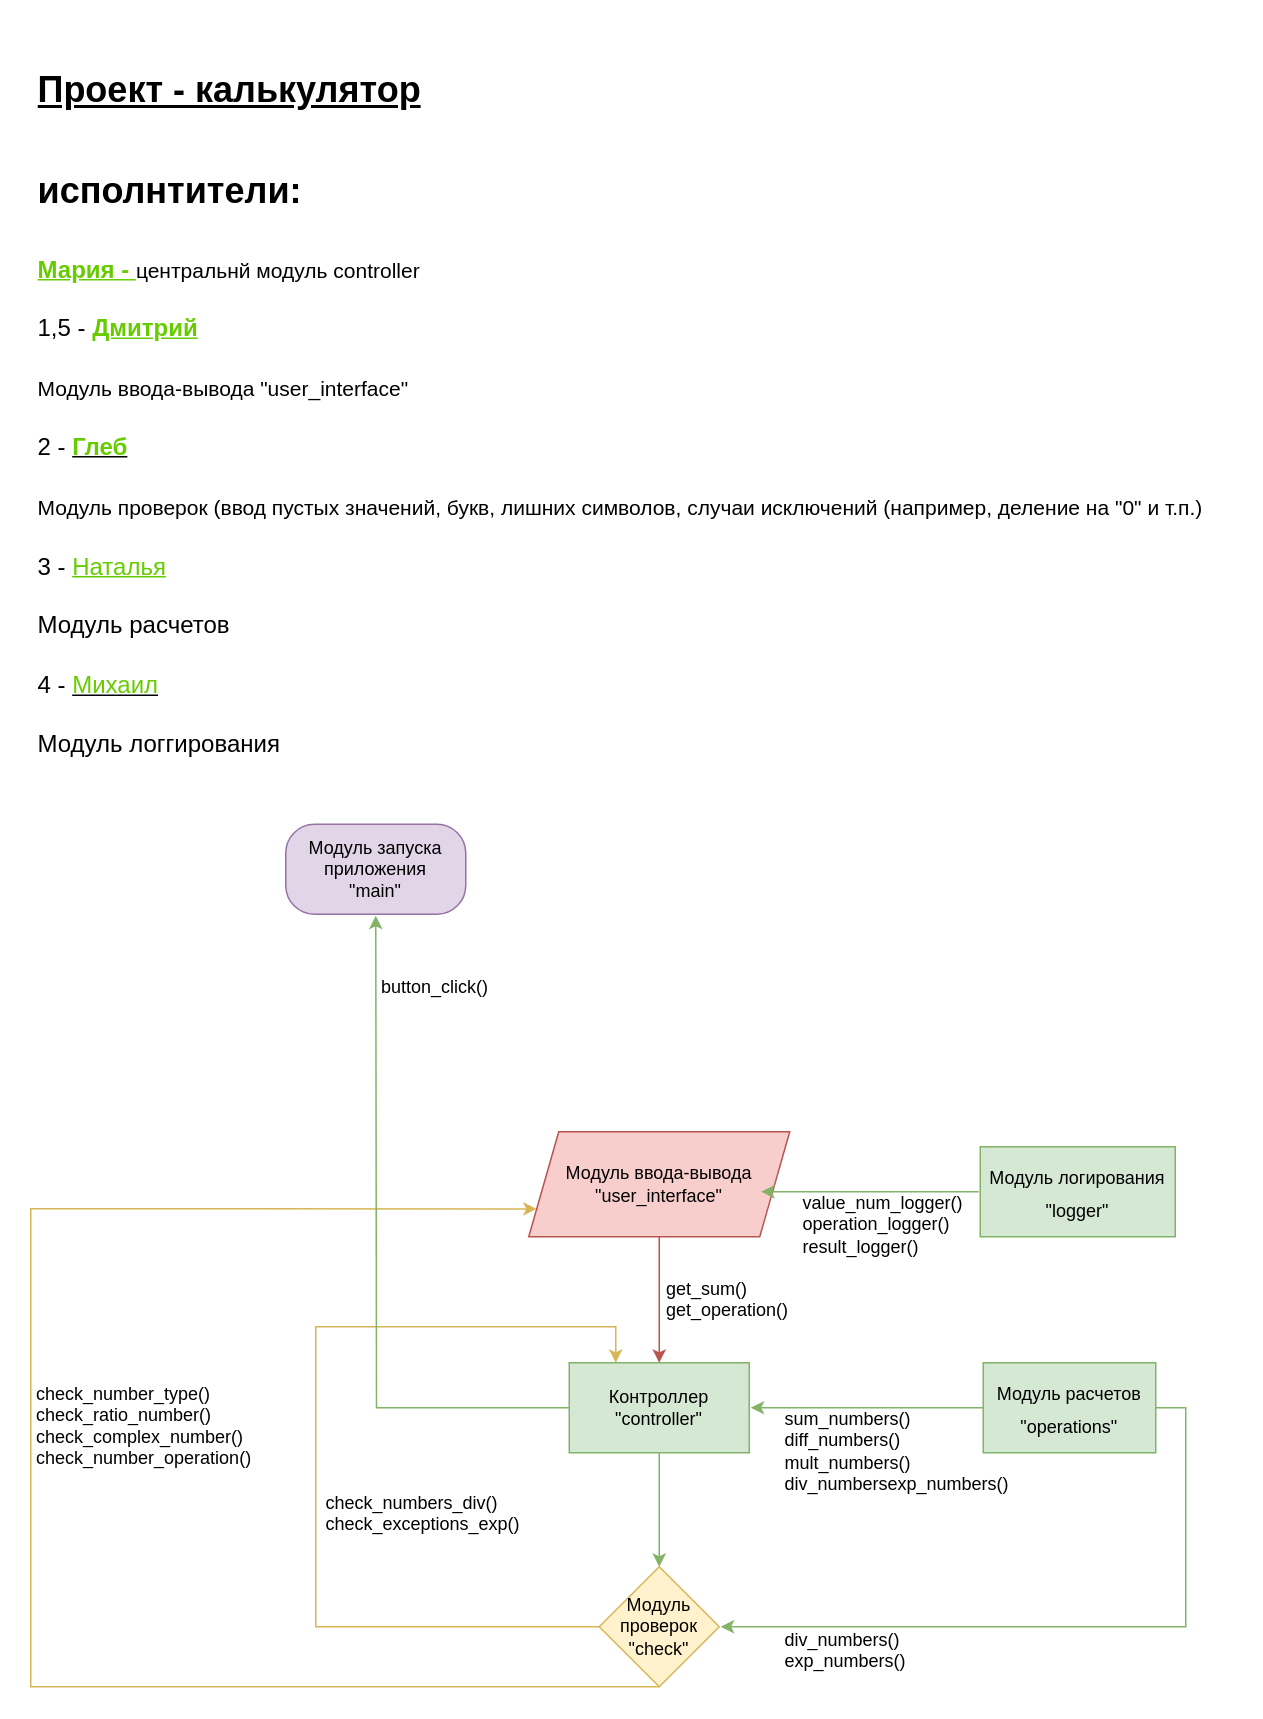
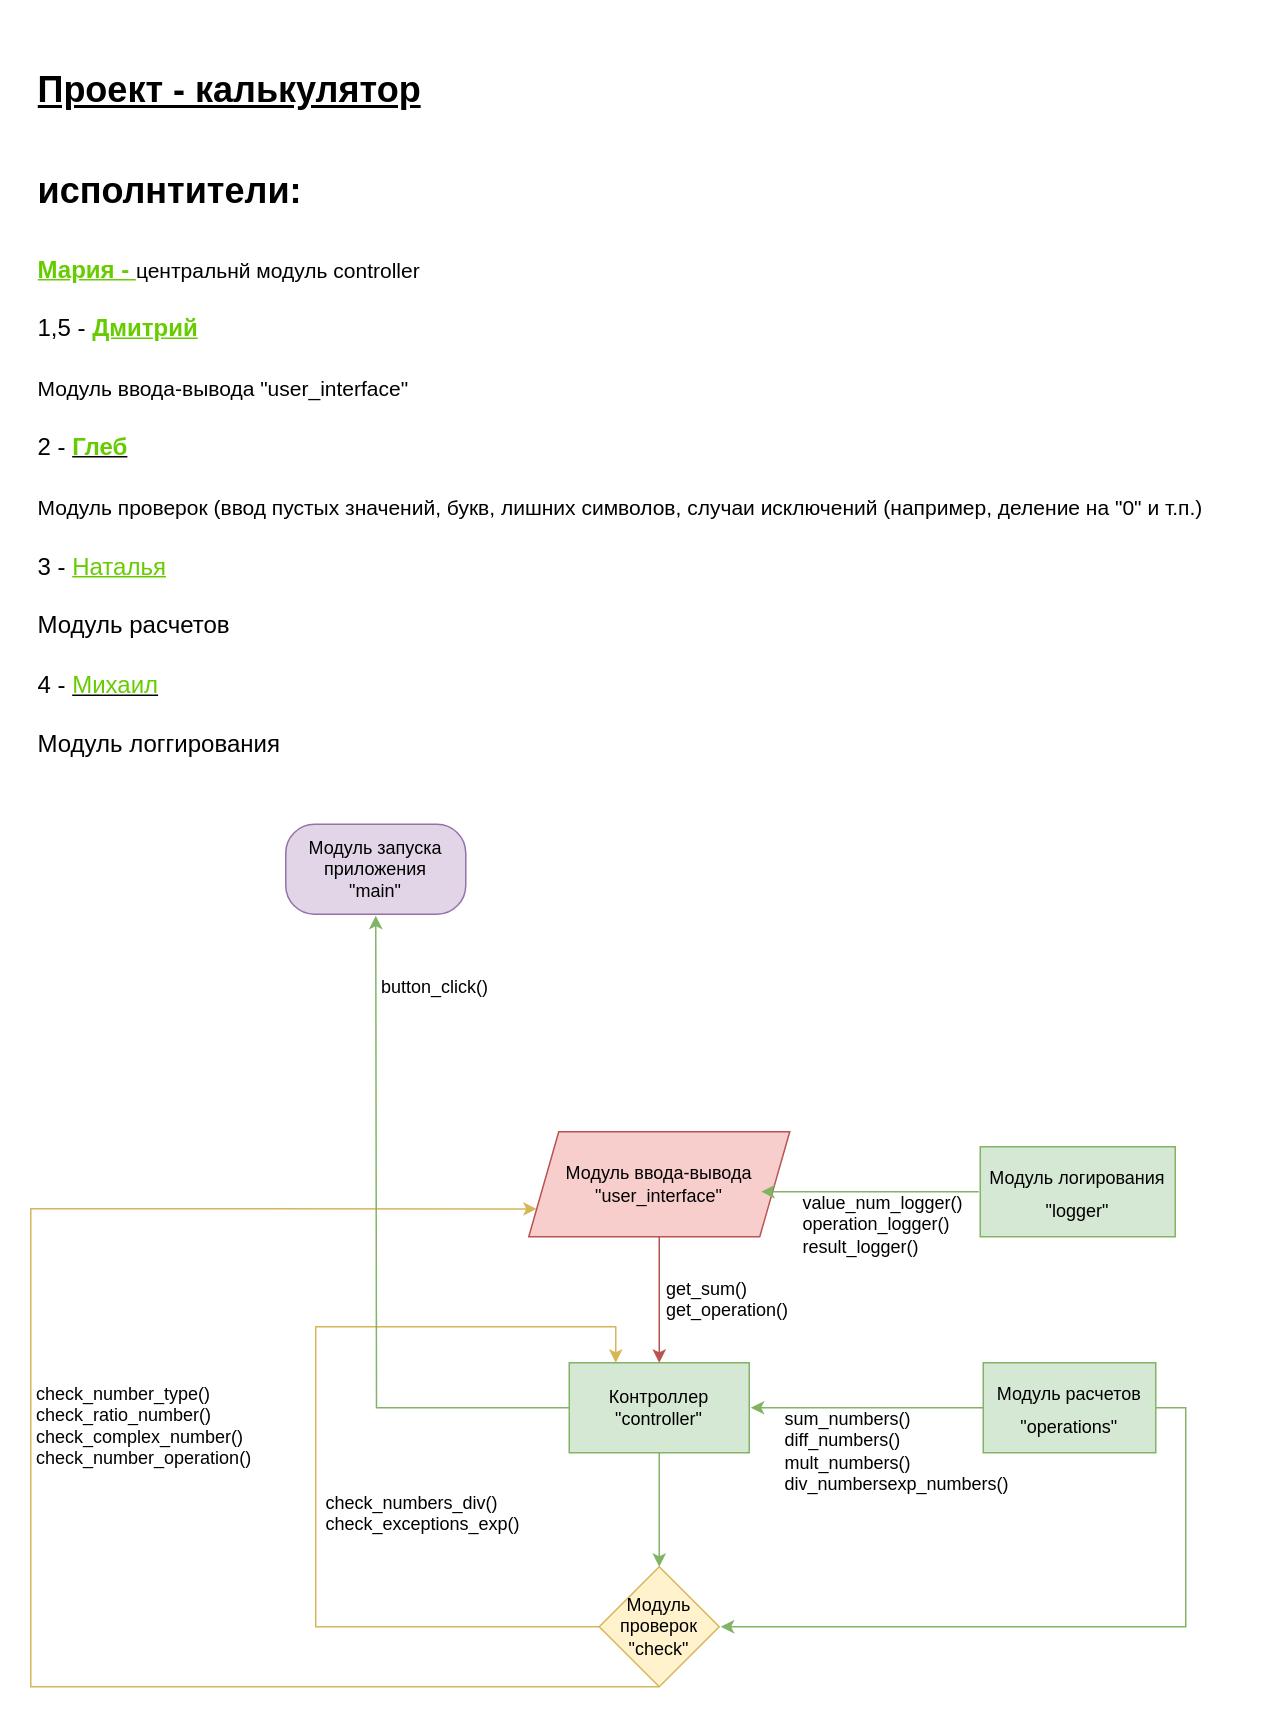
(849, 1649) -> none
